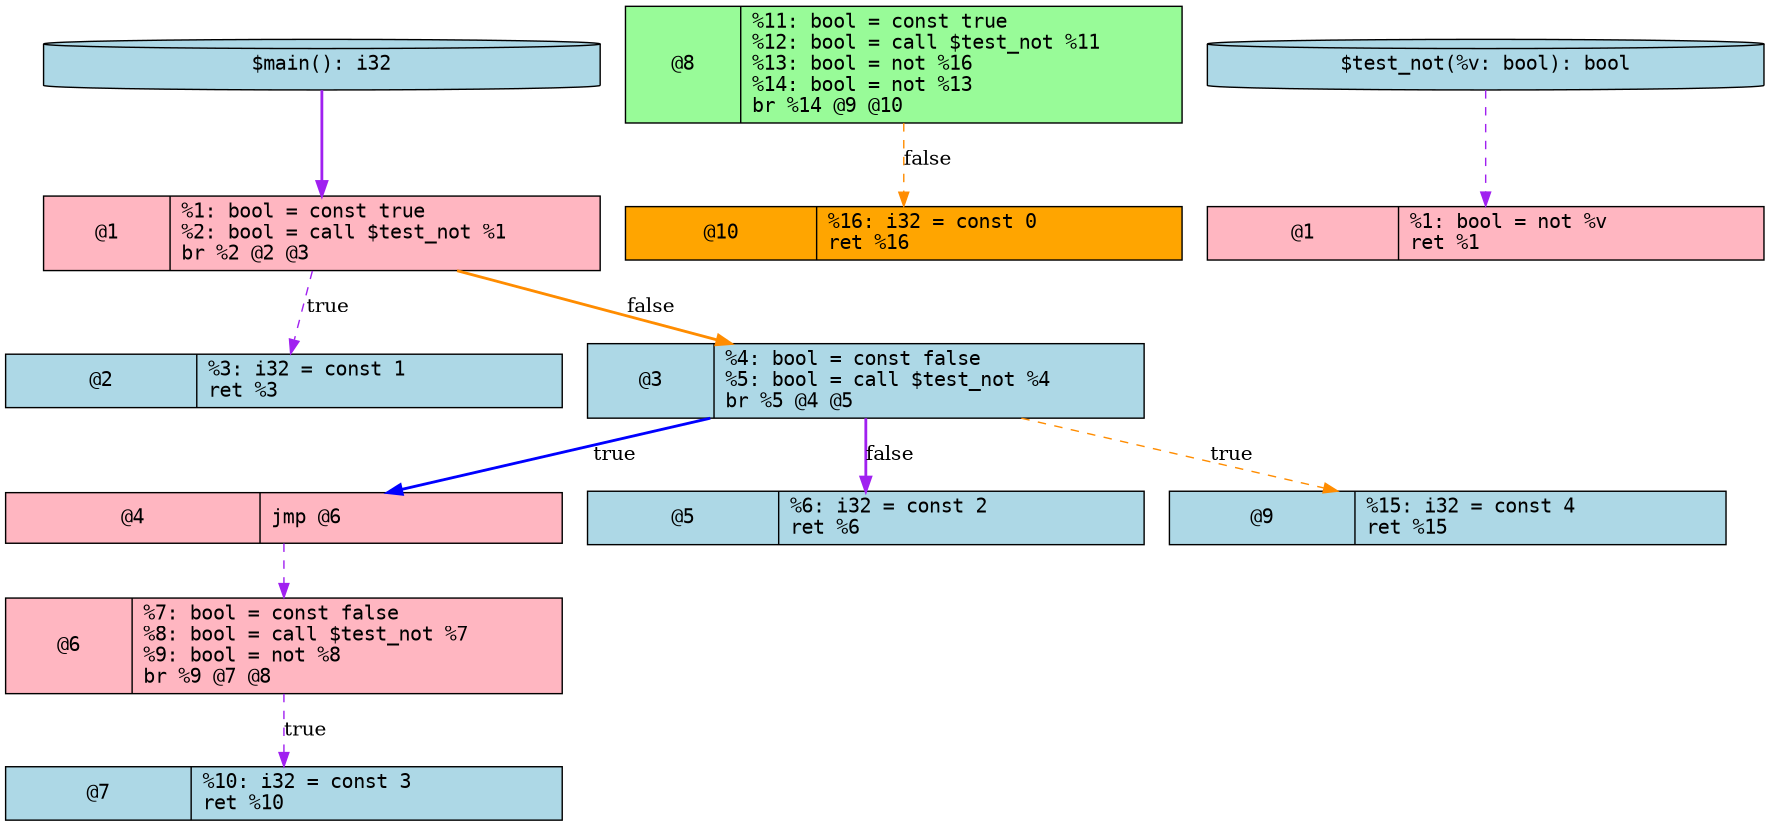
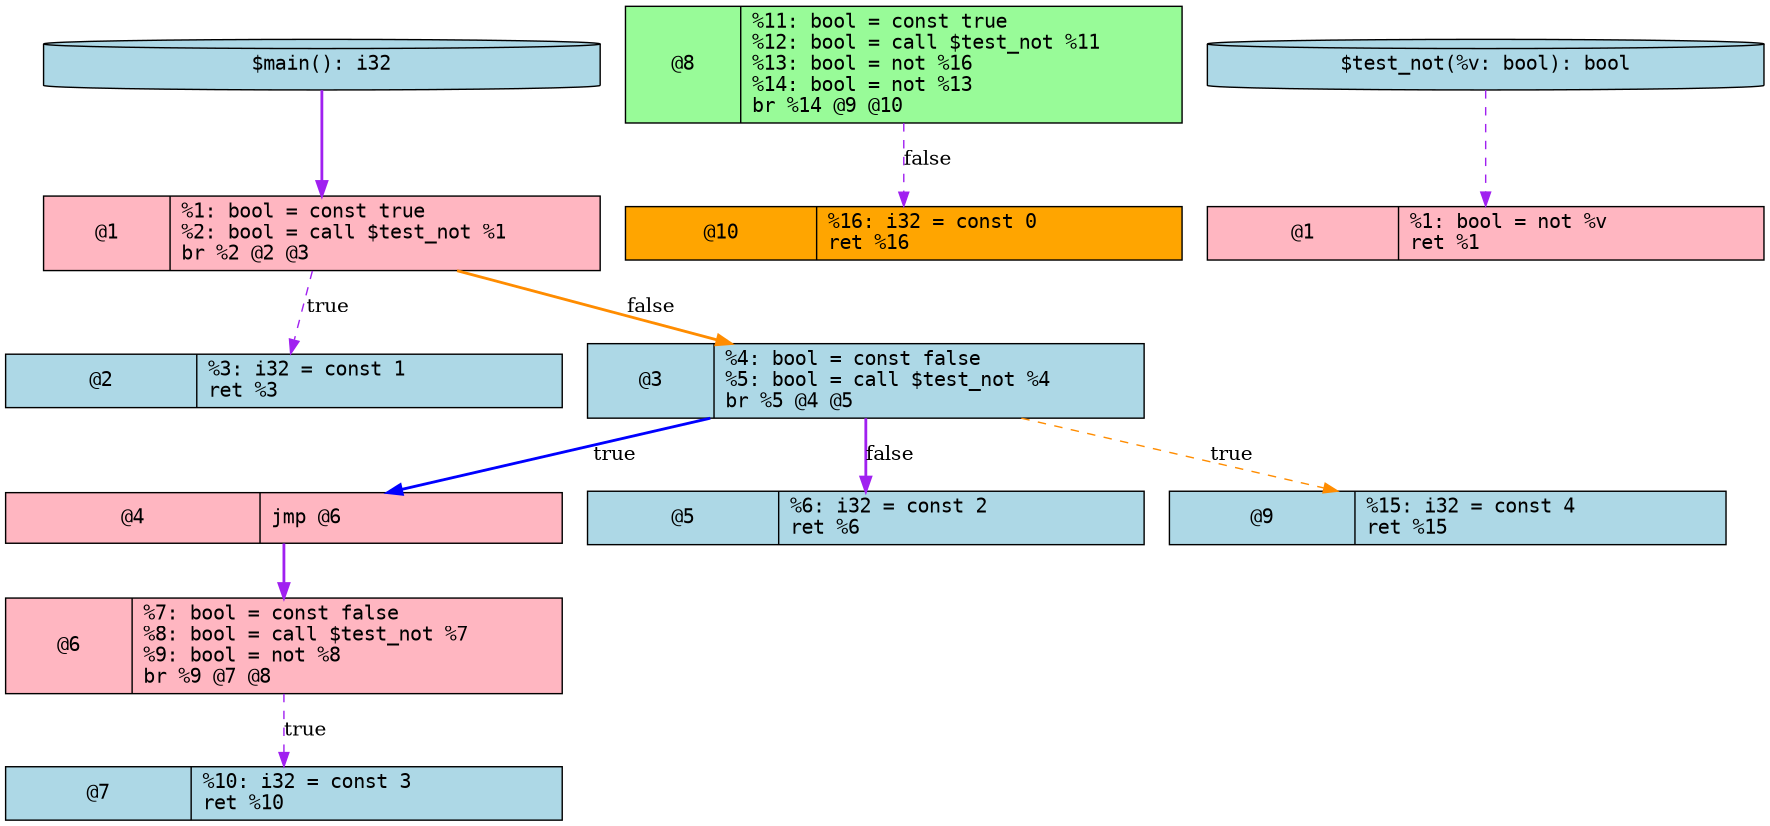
(904, 158) -> (904, 158)
(284, 564) -> (284, 564)
